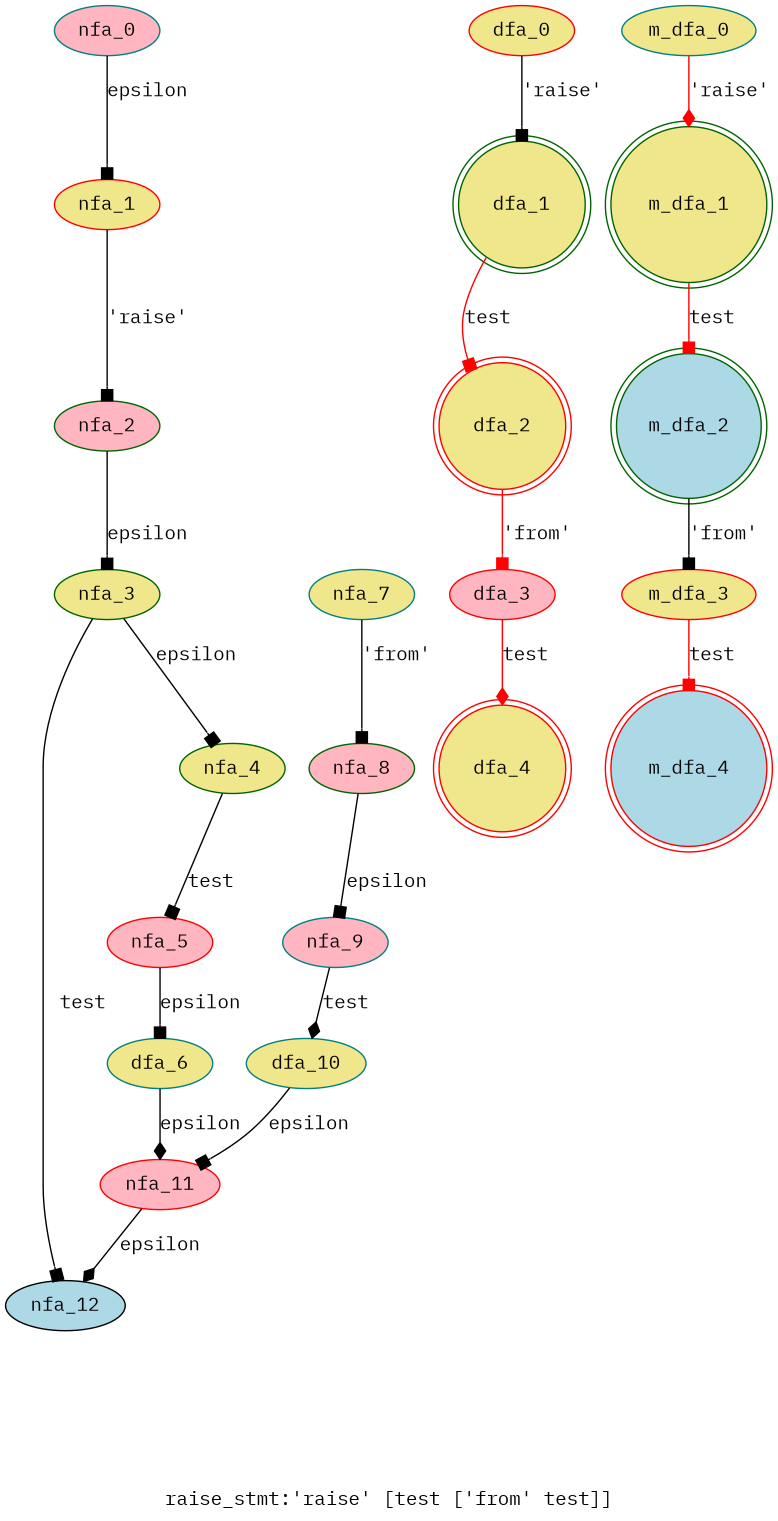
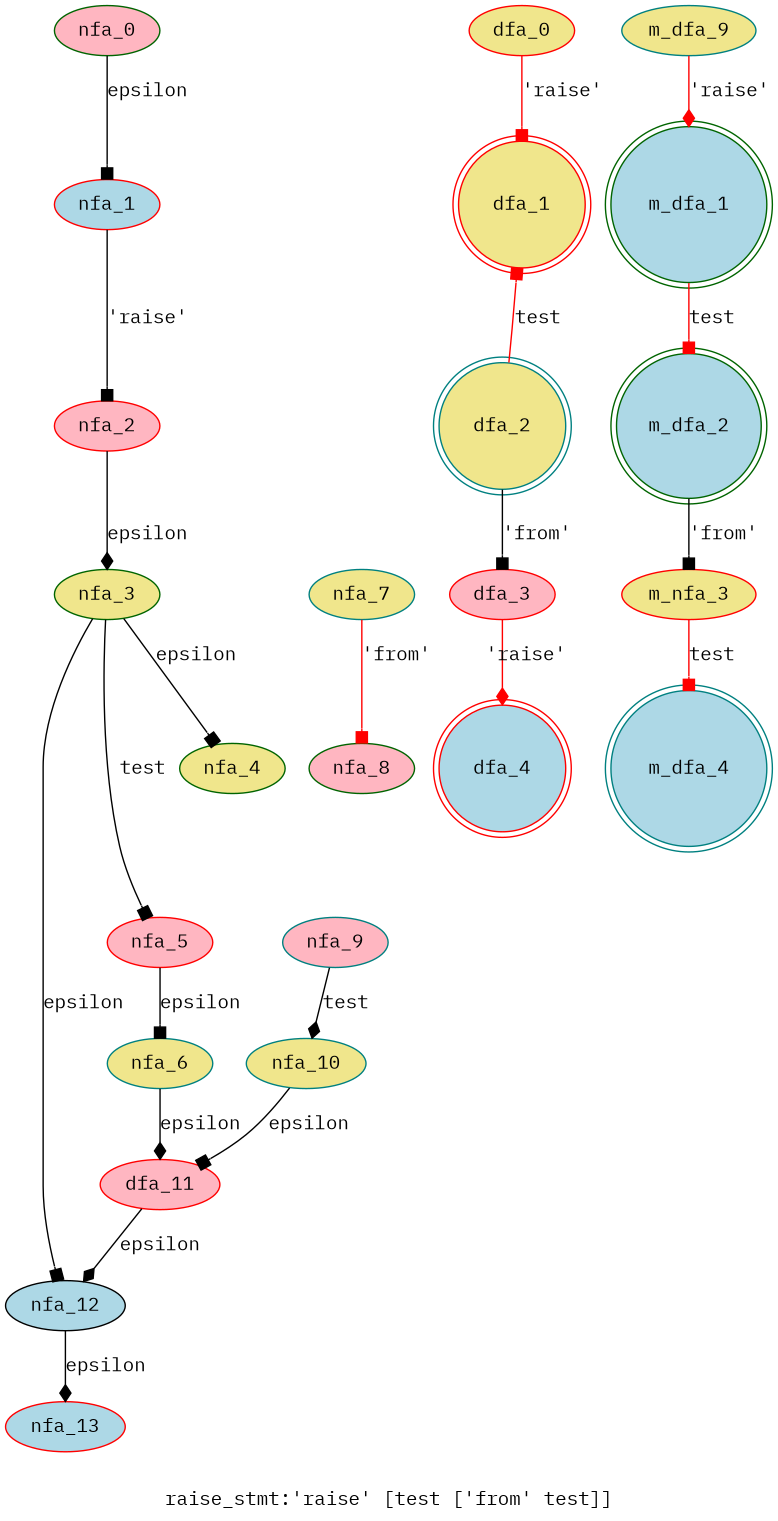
(107, 31) -> (107, 31)
(689, 31) -> (689, 31)
(522, 91) -> (522, 91)
(107, 205) -> (107, 205)
(522, 205) -> (522, 205)
(689, 205) -> (689, 205)
(465, 305) -> (513, 323)
(107, 426) -> (107, 426)
(502, 426) -> (502, 426)
(107, 503) -> (107, 503)
(502, 522) -> (502, 522)
(689, 595) -> (689, 595)
(526, 655) -> (526, 655)
(362, 674) -> (362, 674)
(502, 768) -> (502, 768)
(689, 768) -> (689, 768)
(199, 849) -> (108, 765)
(350, 849) -> none
(83, 1003) -> (83, 1003)
(160, 1064) -> (160, 1064)
(306, 1064) -> (306, 1064)
(160, 1185) -> (160, 1185)
none -> (65, 1427)
